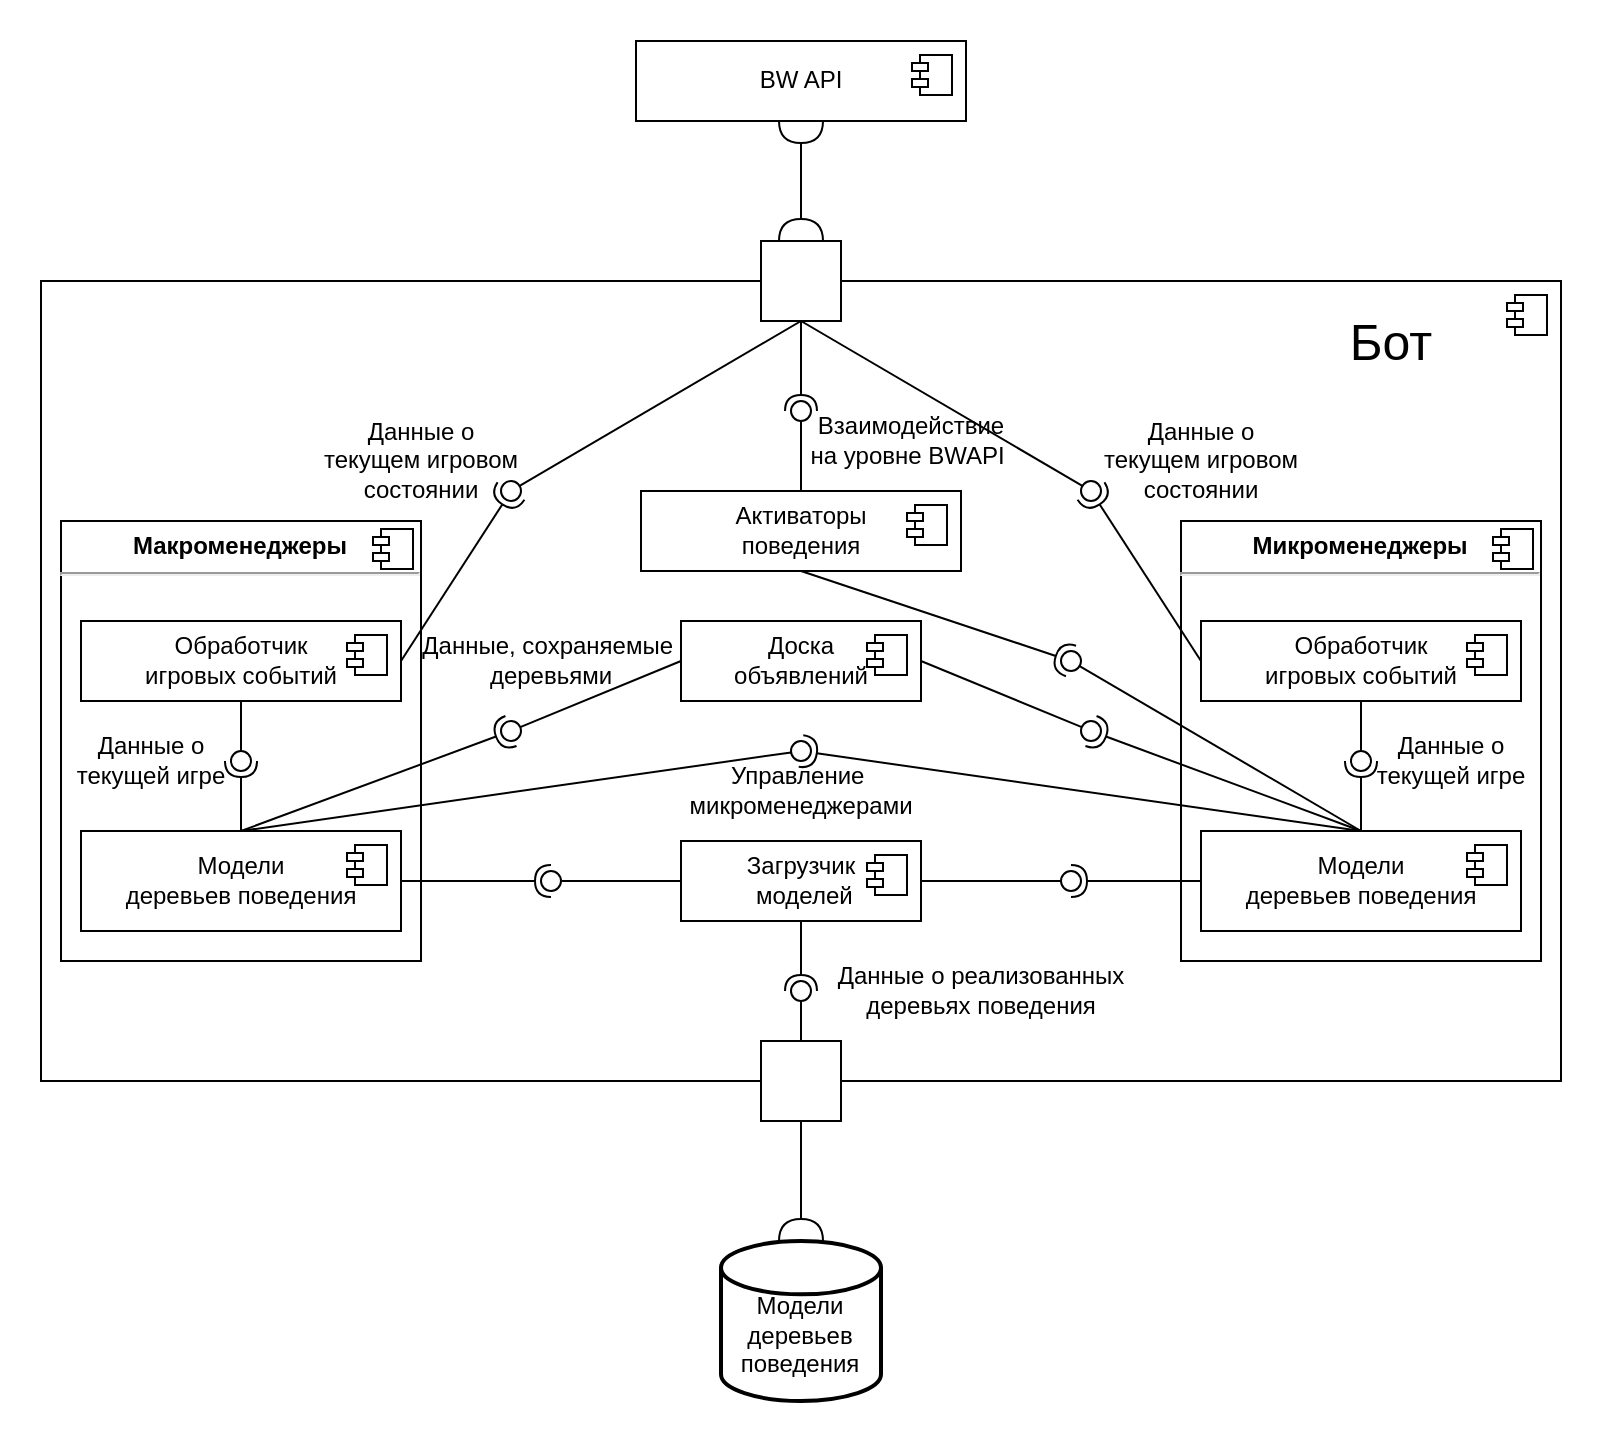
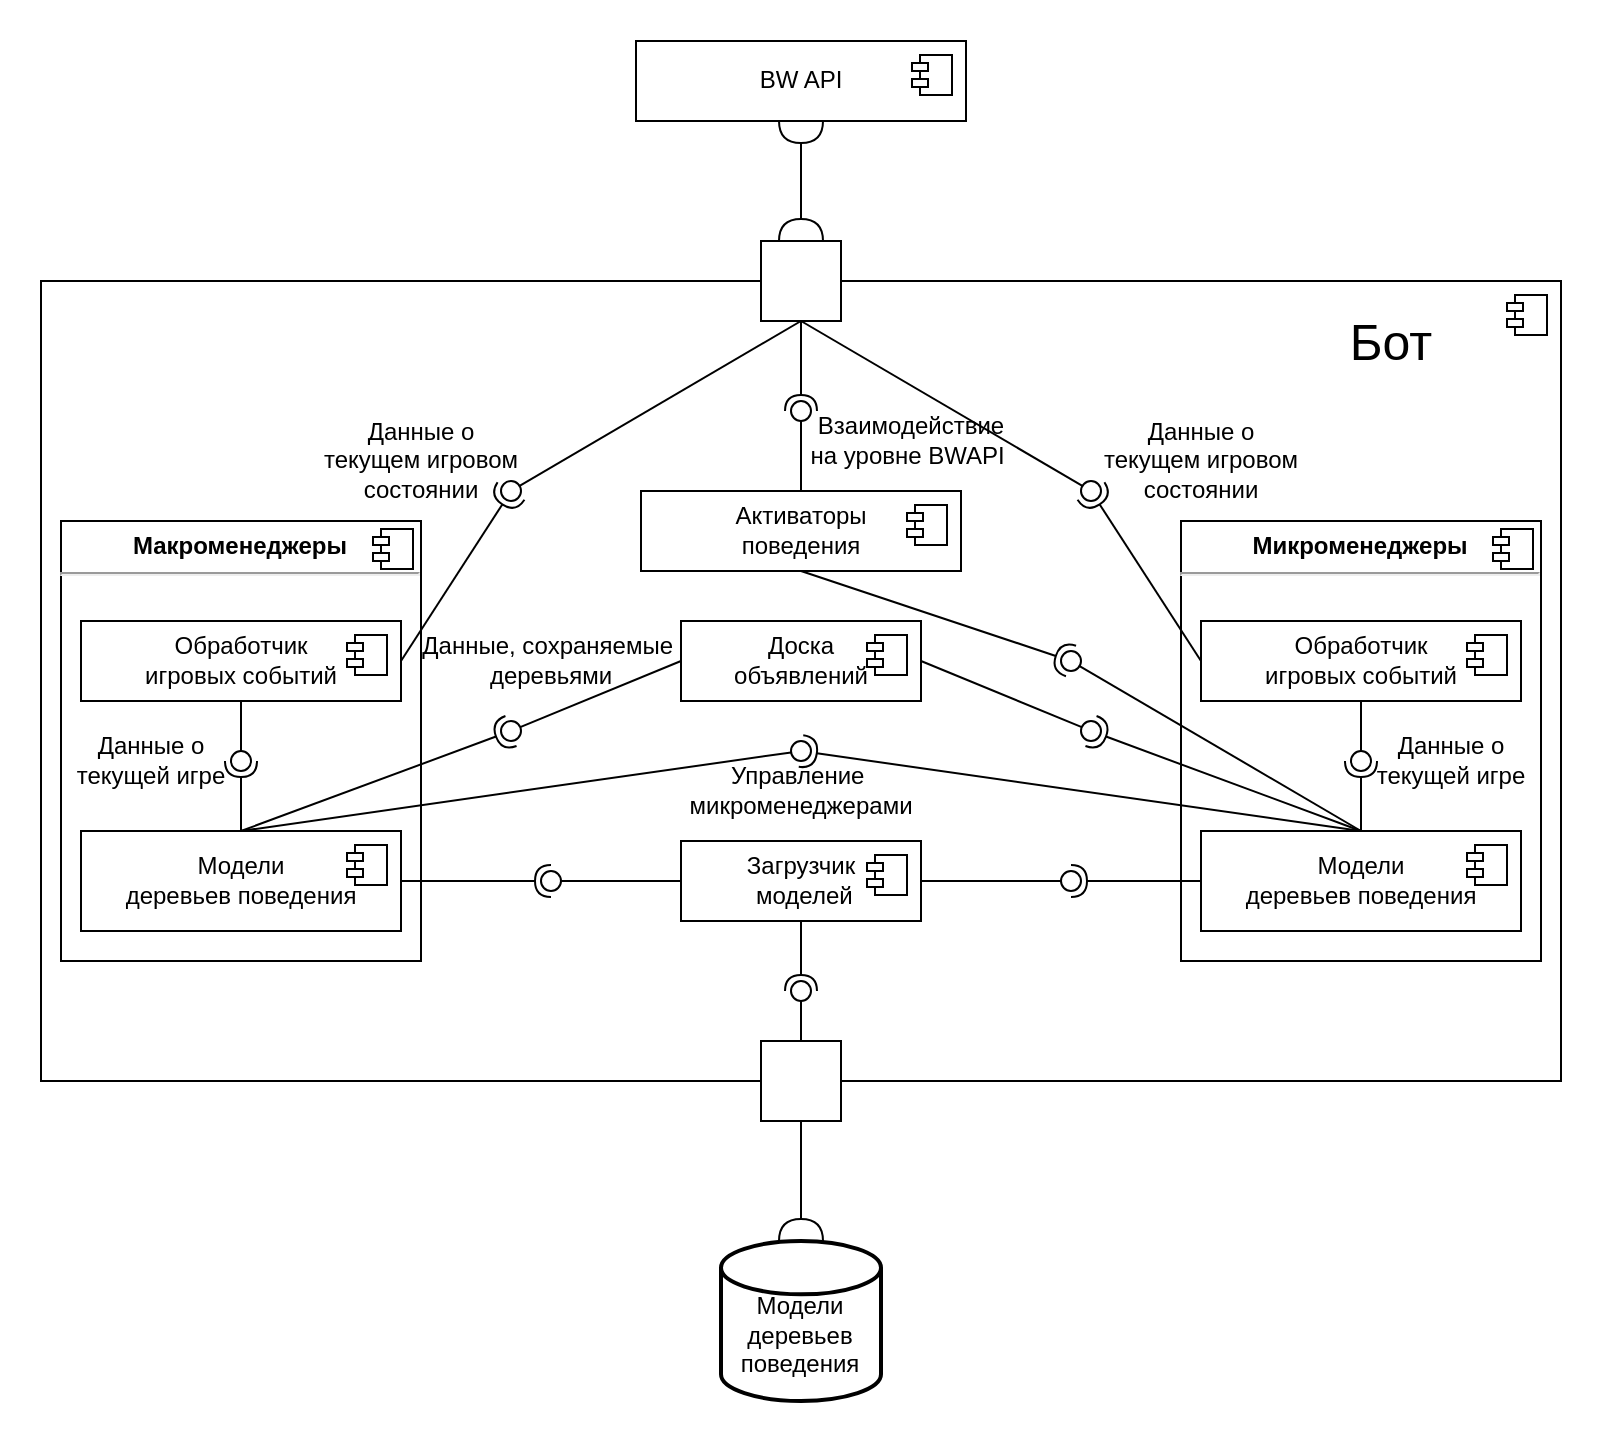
(981, 991) -> none
